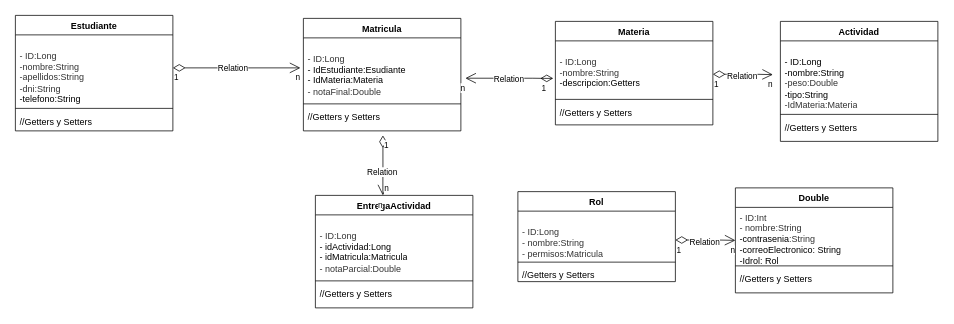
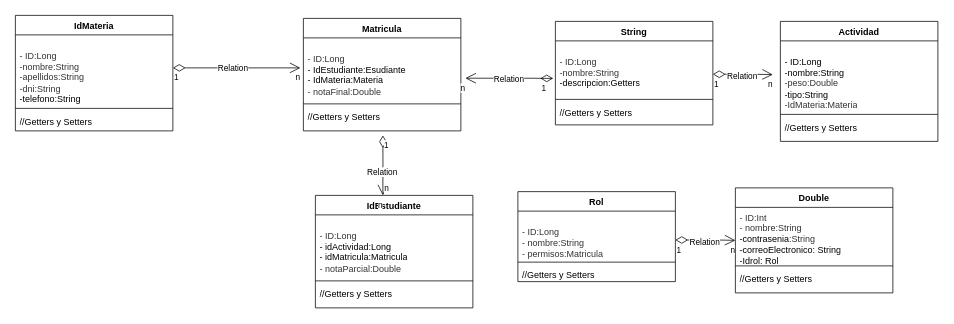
(94, 26) -> (94, 26)
(634, 32) -> (634, 32)
(394, 206) -> (394, 206)
